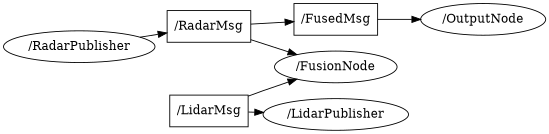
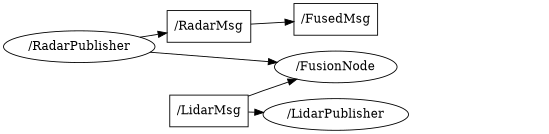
(483, 19) -> none
(270, 46) -> (209, 57)
